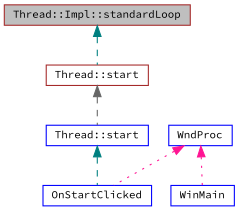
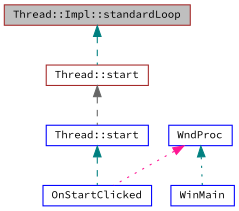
(202, 171) -> (202, 171)
